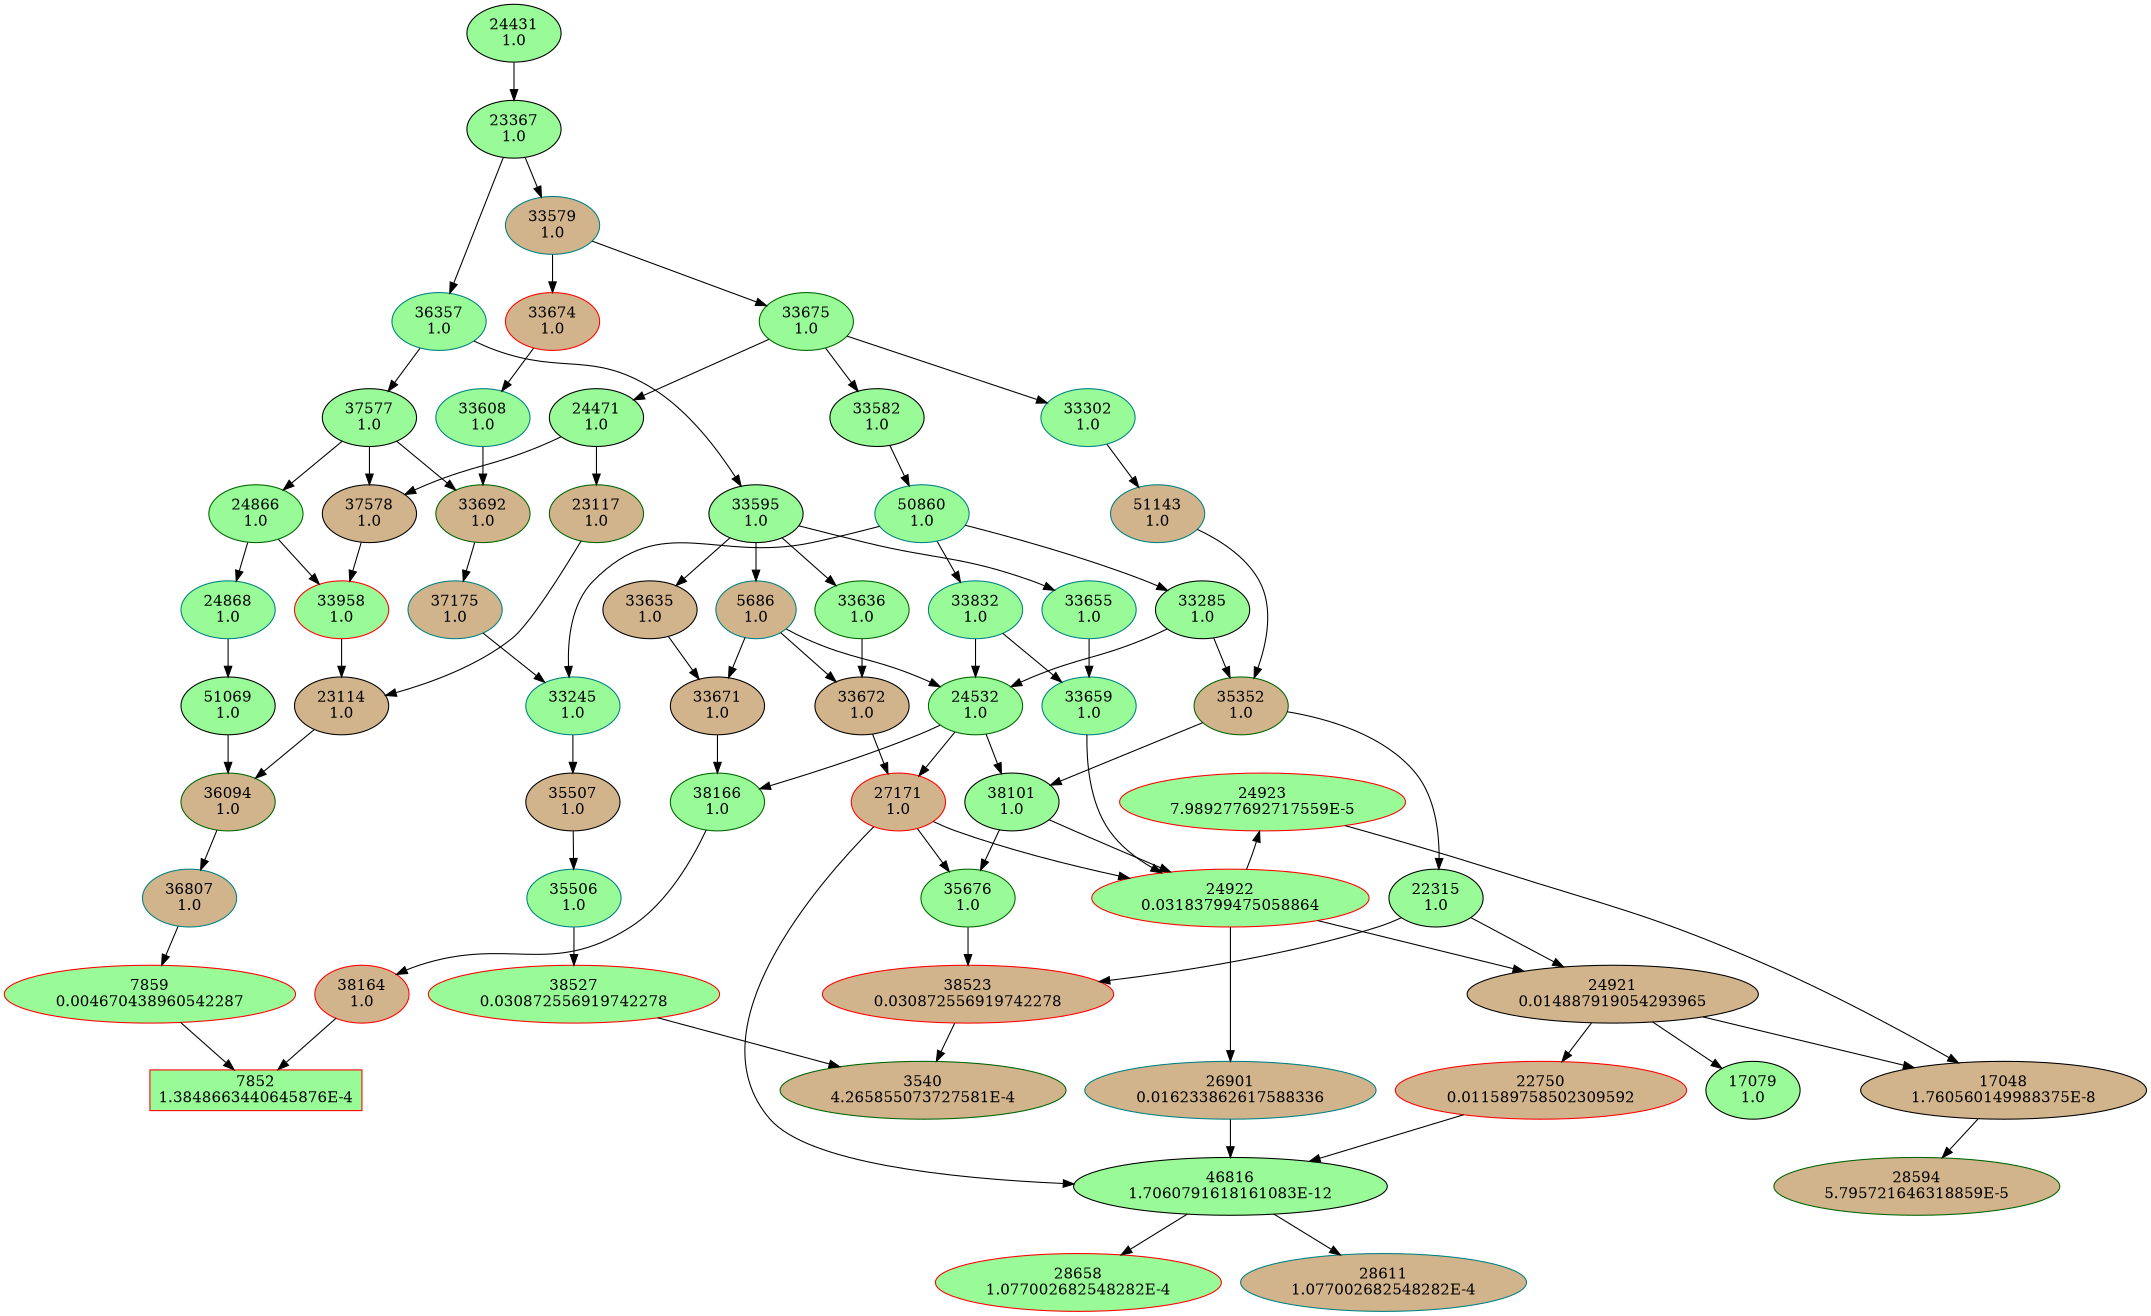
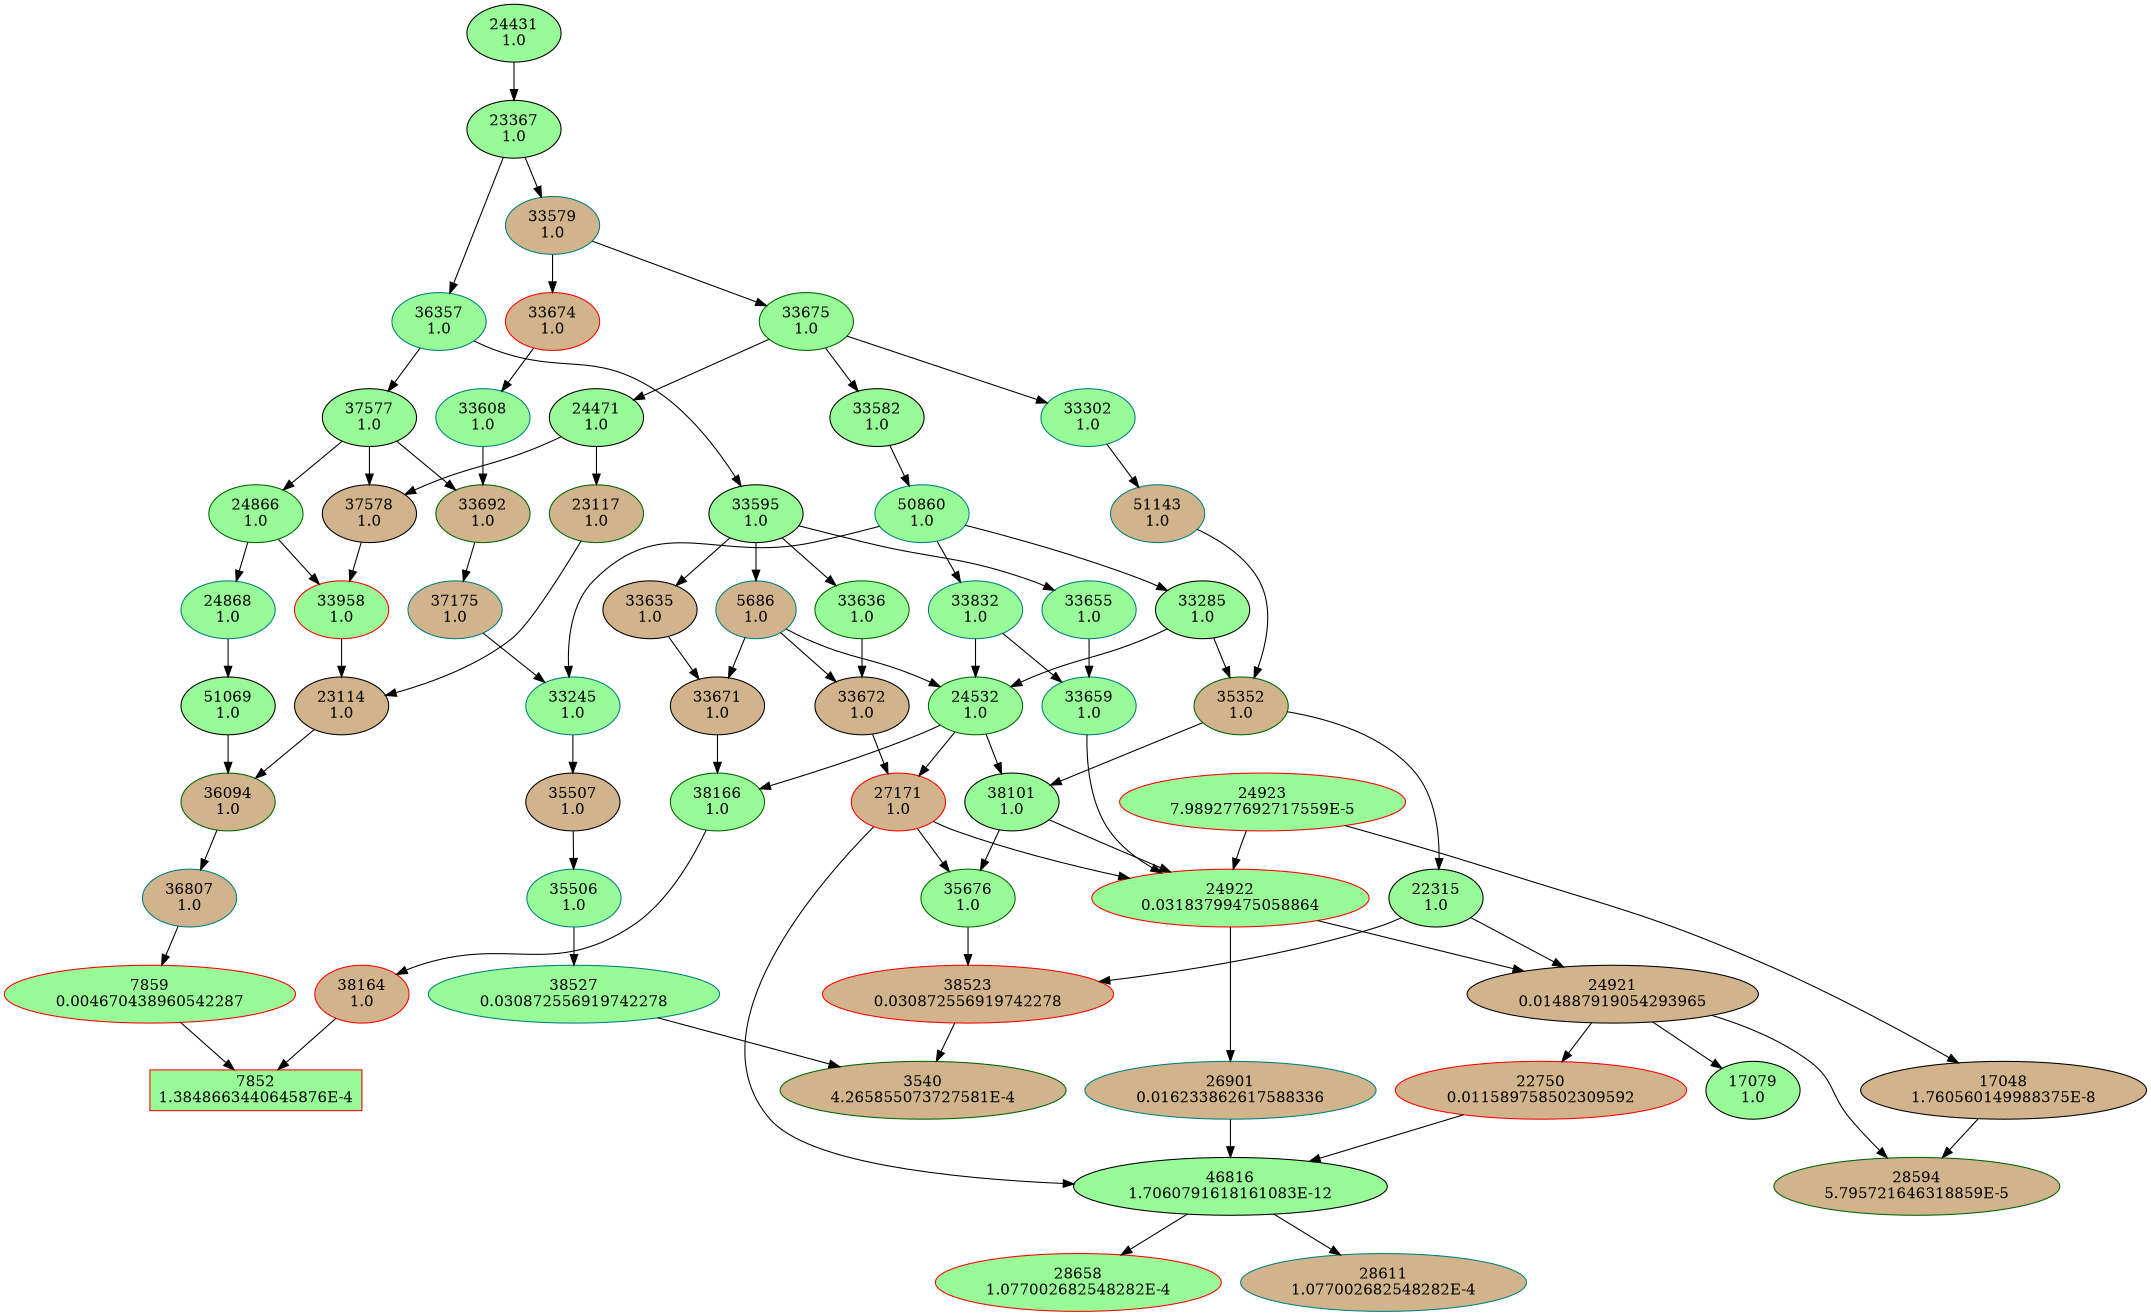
(1252, 856) -> (1241, 845)
(574, 994) -> (574, 994)
(1803, 1041) -> (1812, 1063)
